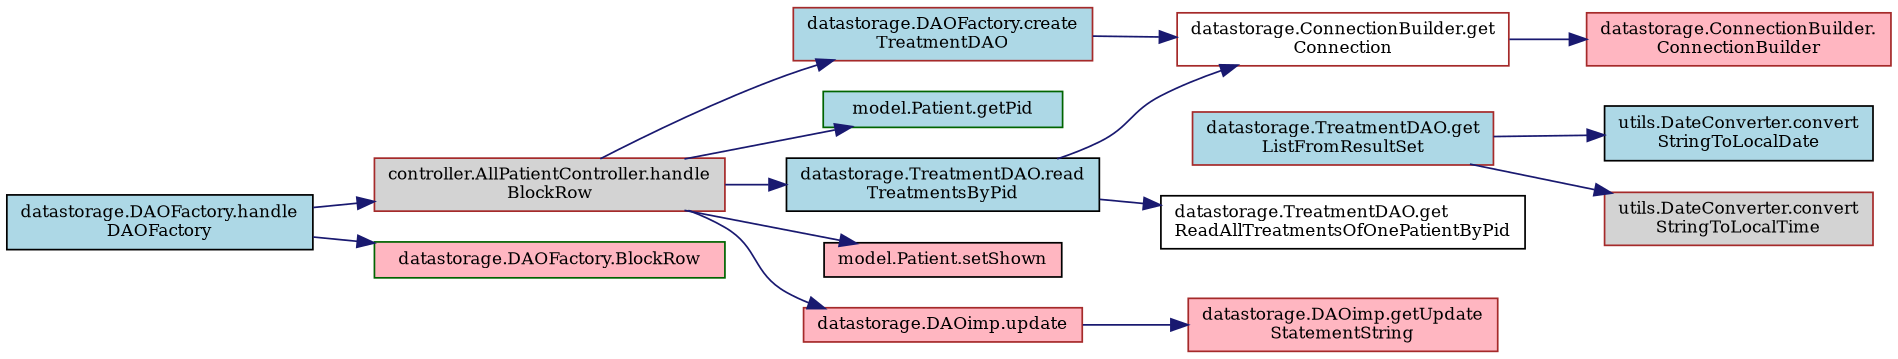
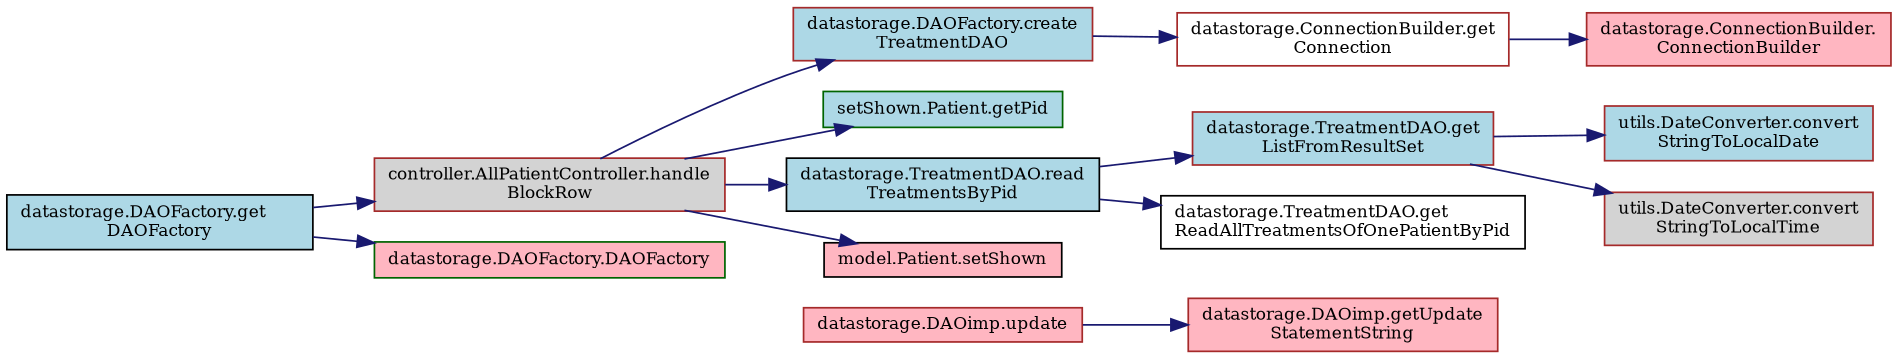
(943, 109) -> (943, 109)
(1137, 112) -> (1137, 162)
(1739, 133) -> (1739, 133)
(160, 222) -> (160, 222)
(751, 253) -> none
(550, 260) -> (550, 260)
